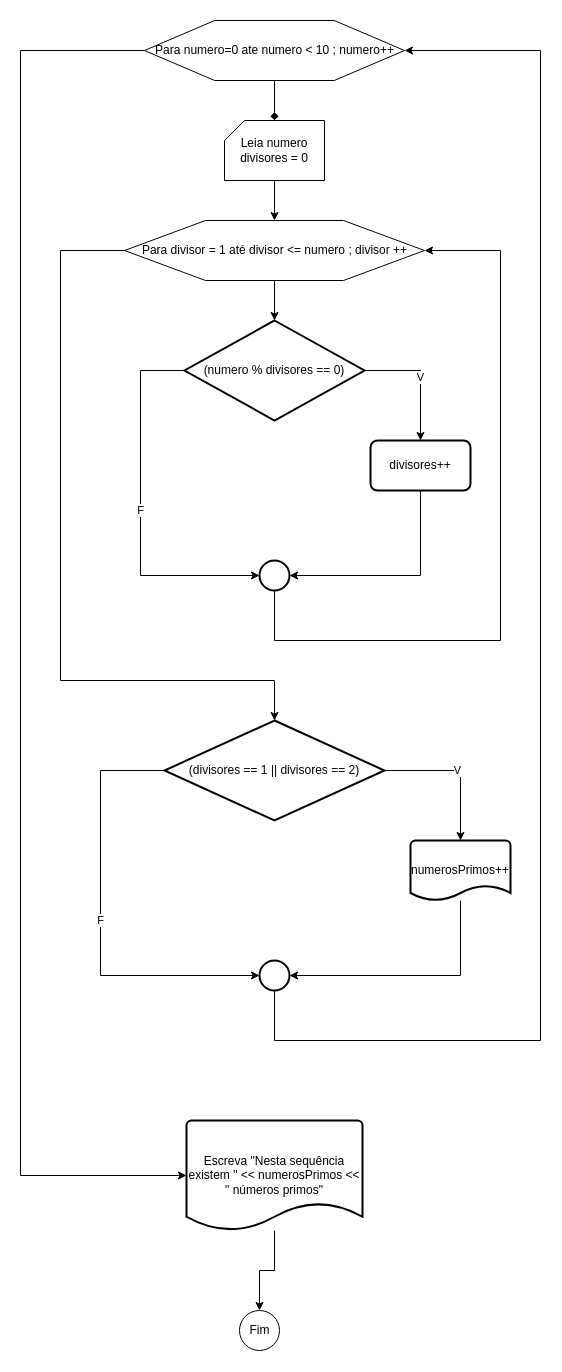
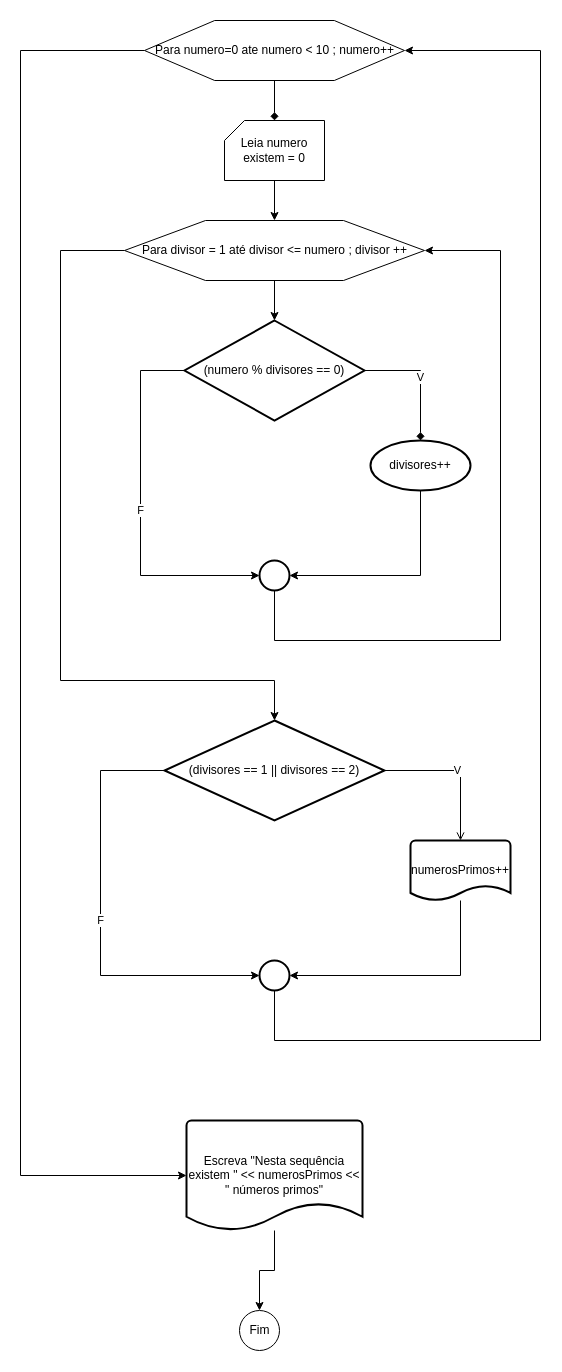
(275, 151) -> (275, 151)
(421, 432) -> (421, 432)
(421, 466) -> (421, 466)
(461, 832) -> (461, 834)
